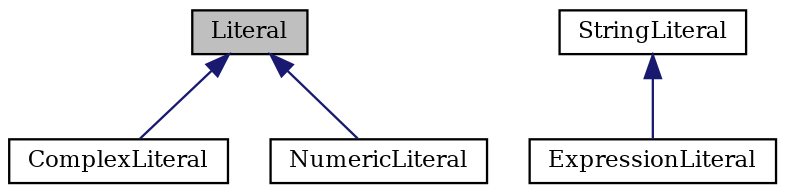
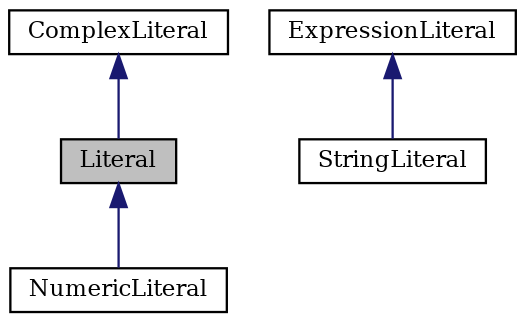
(176, 105) -> (119, 109)
(653, 109) -> (393, 109)
